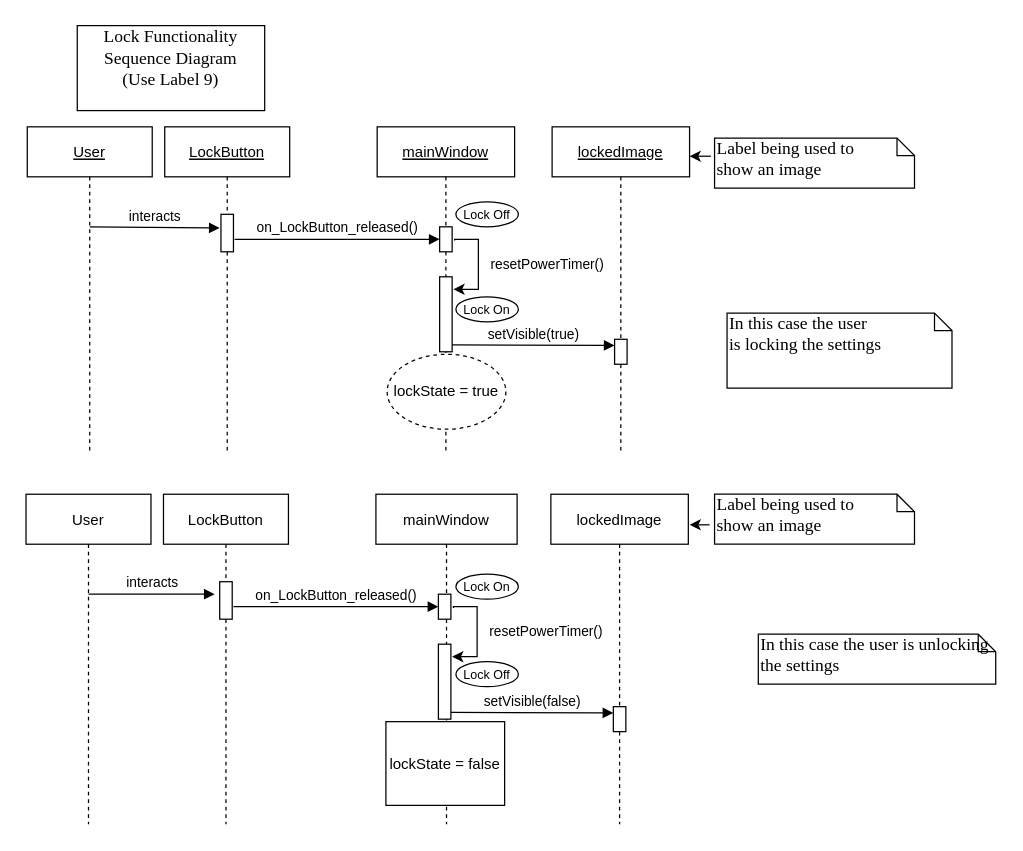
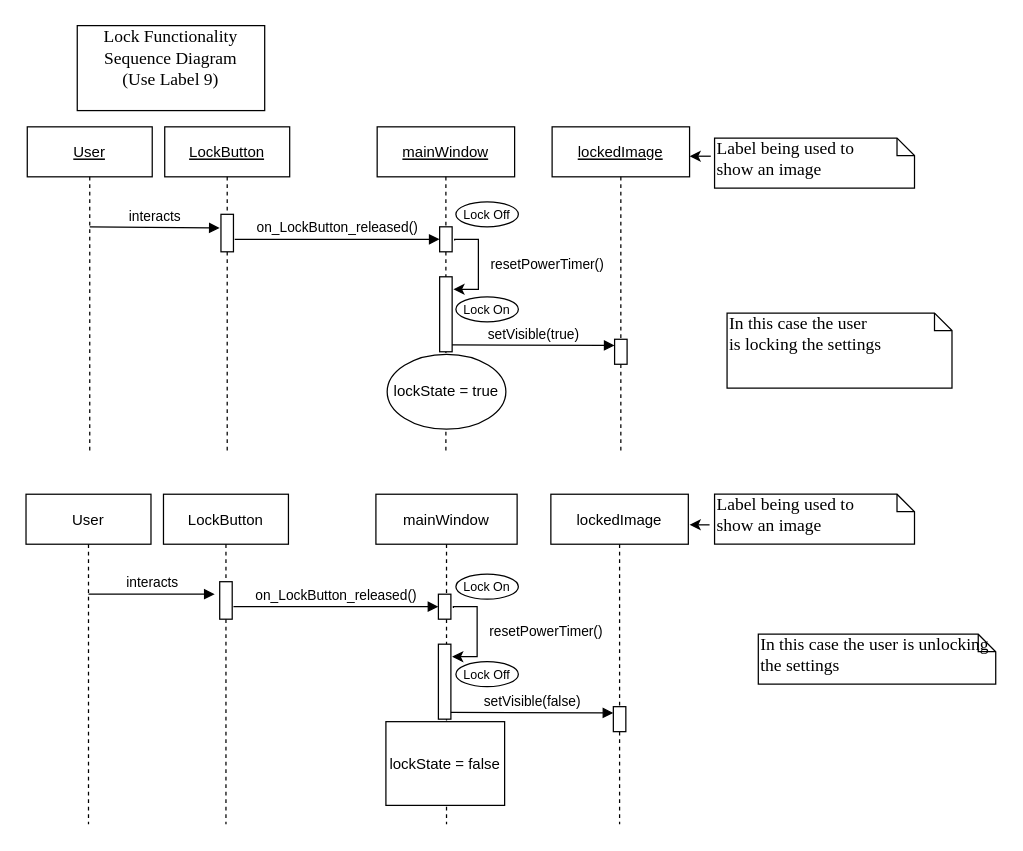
(446, 392) -> (446, 392)
